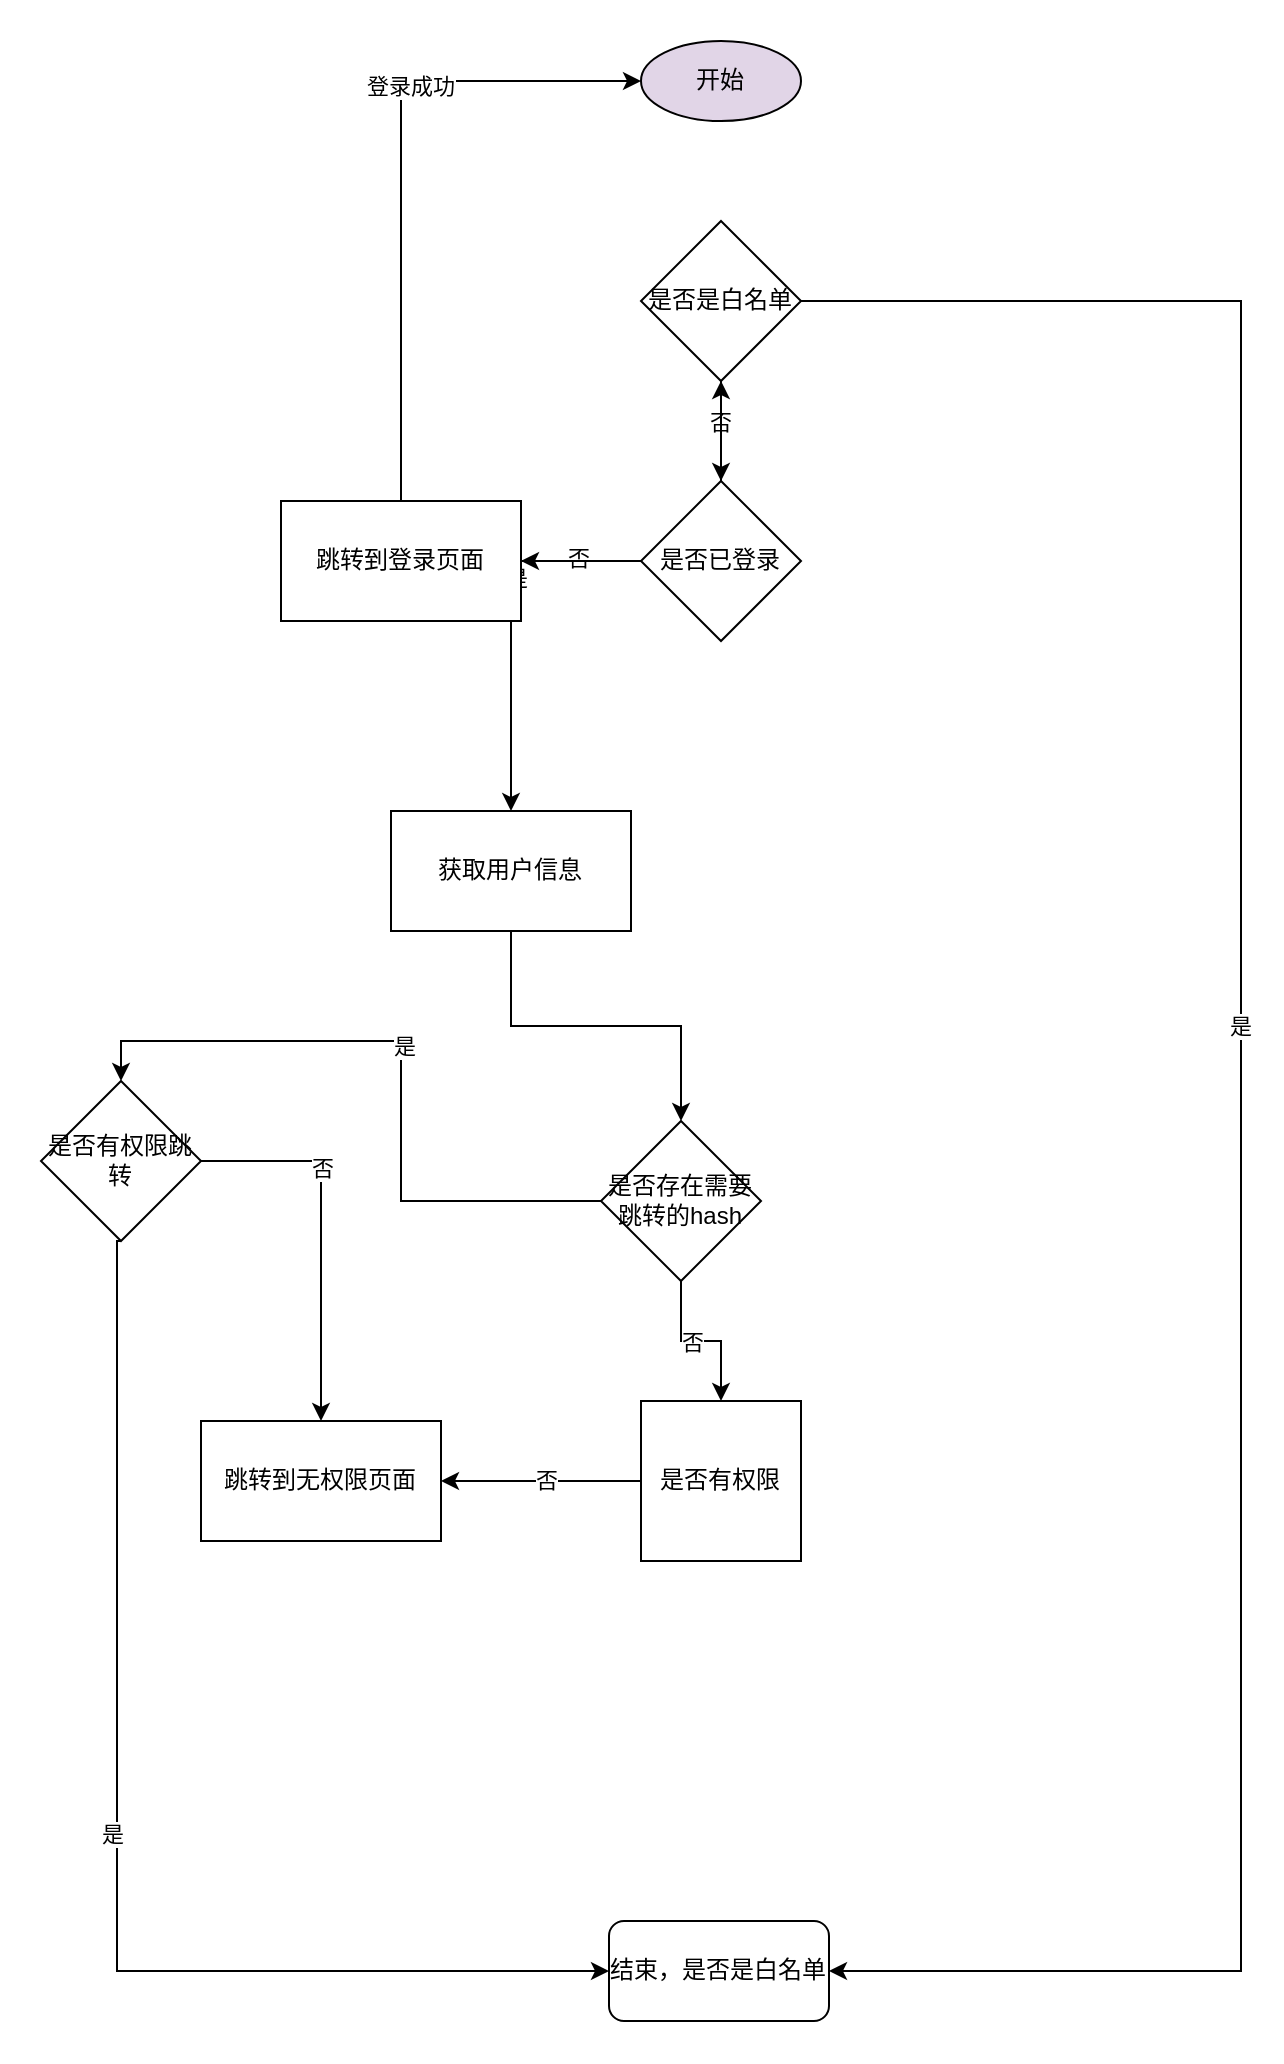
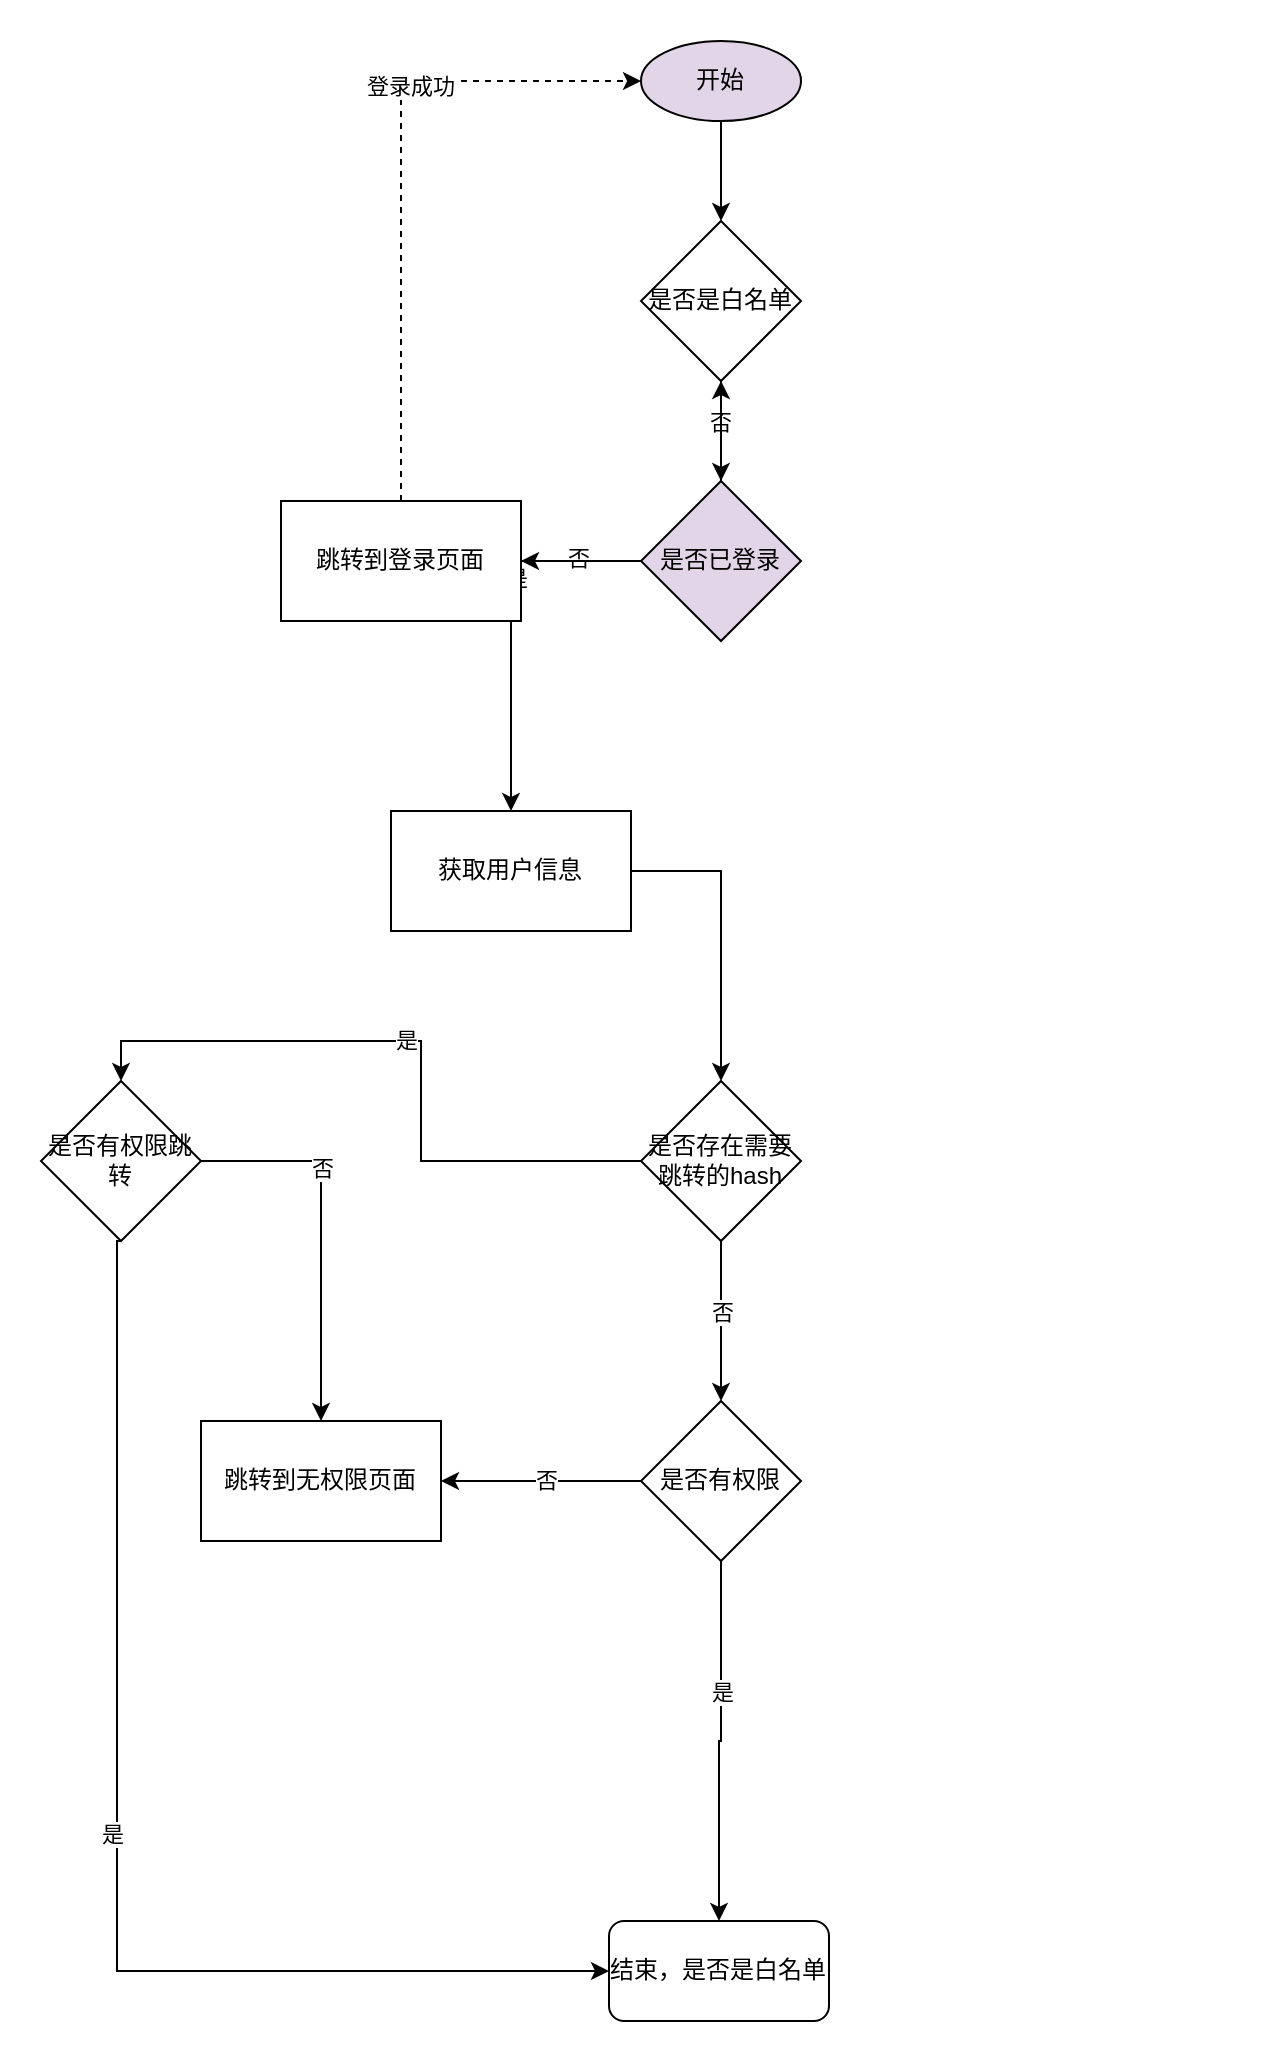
none -> (721, 164)
(401, 300) -> (401, 300)
(721, 561) -> (721, 561)
(1241, 1115) -> none
(681, 1201) -> (721, 1161)
(721, 1481) -> (721, 1481)
none -> (721, 1735)
